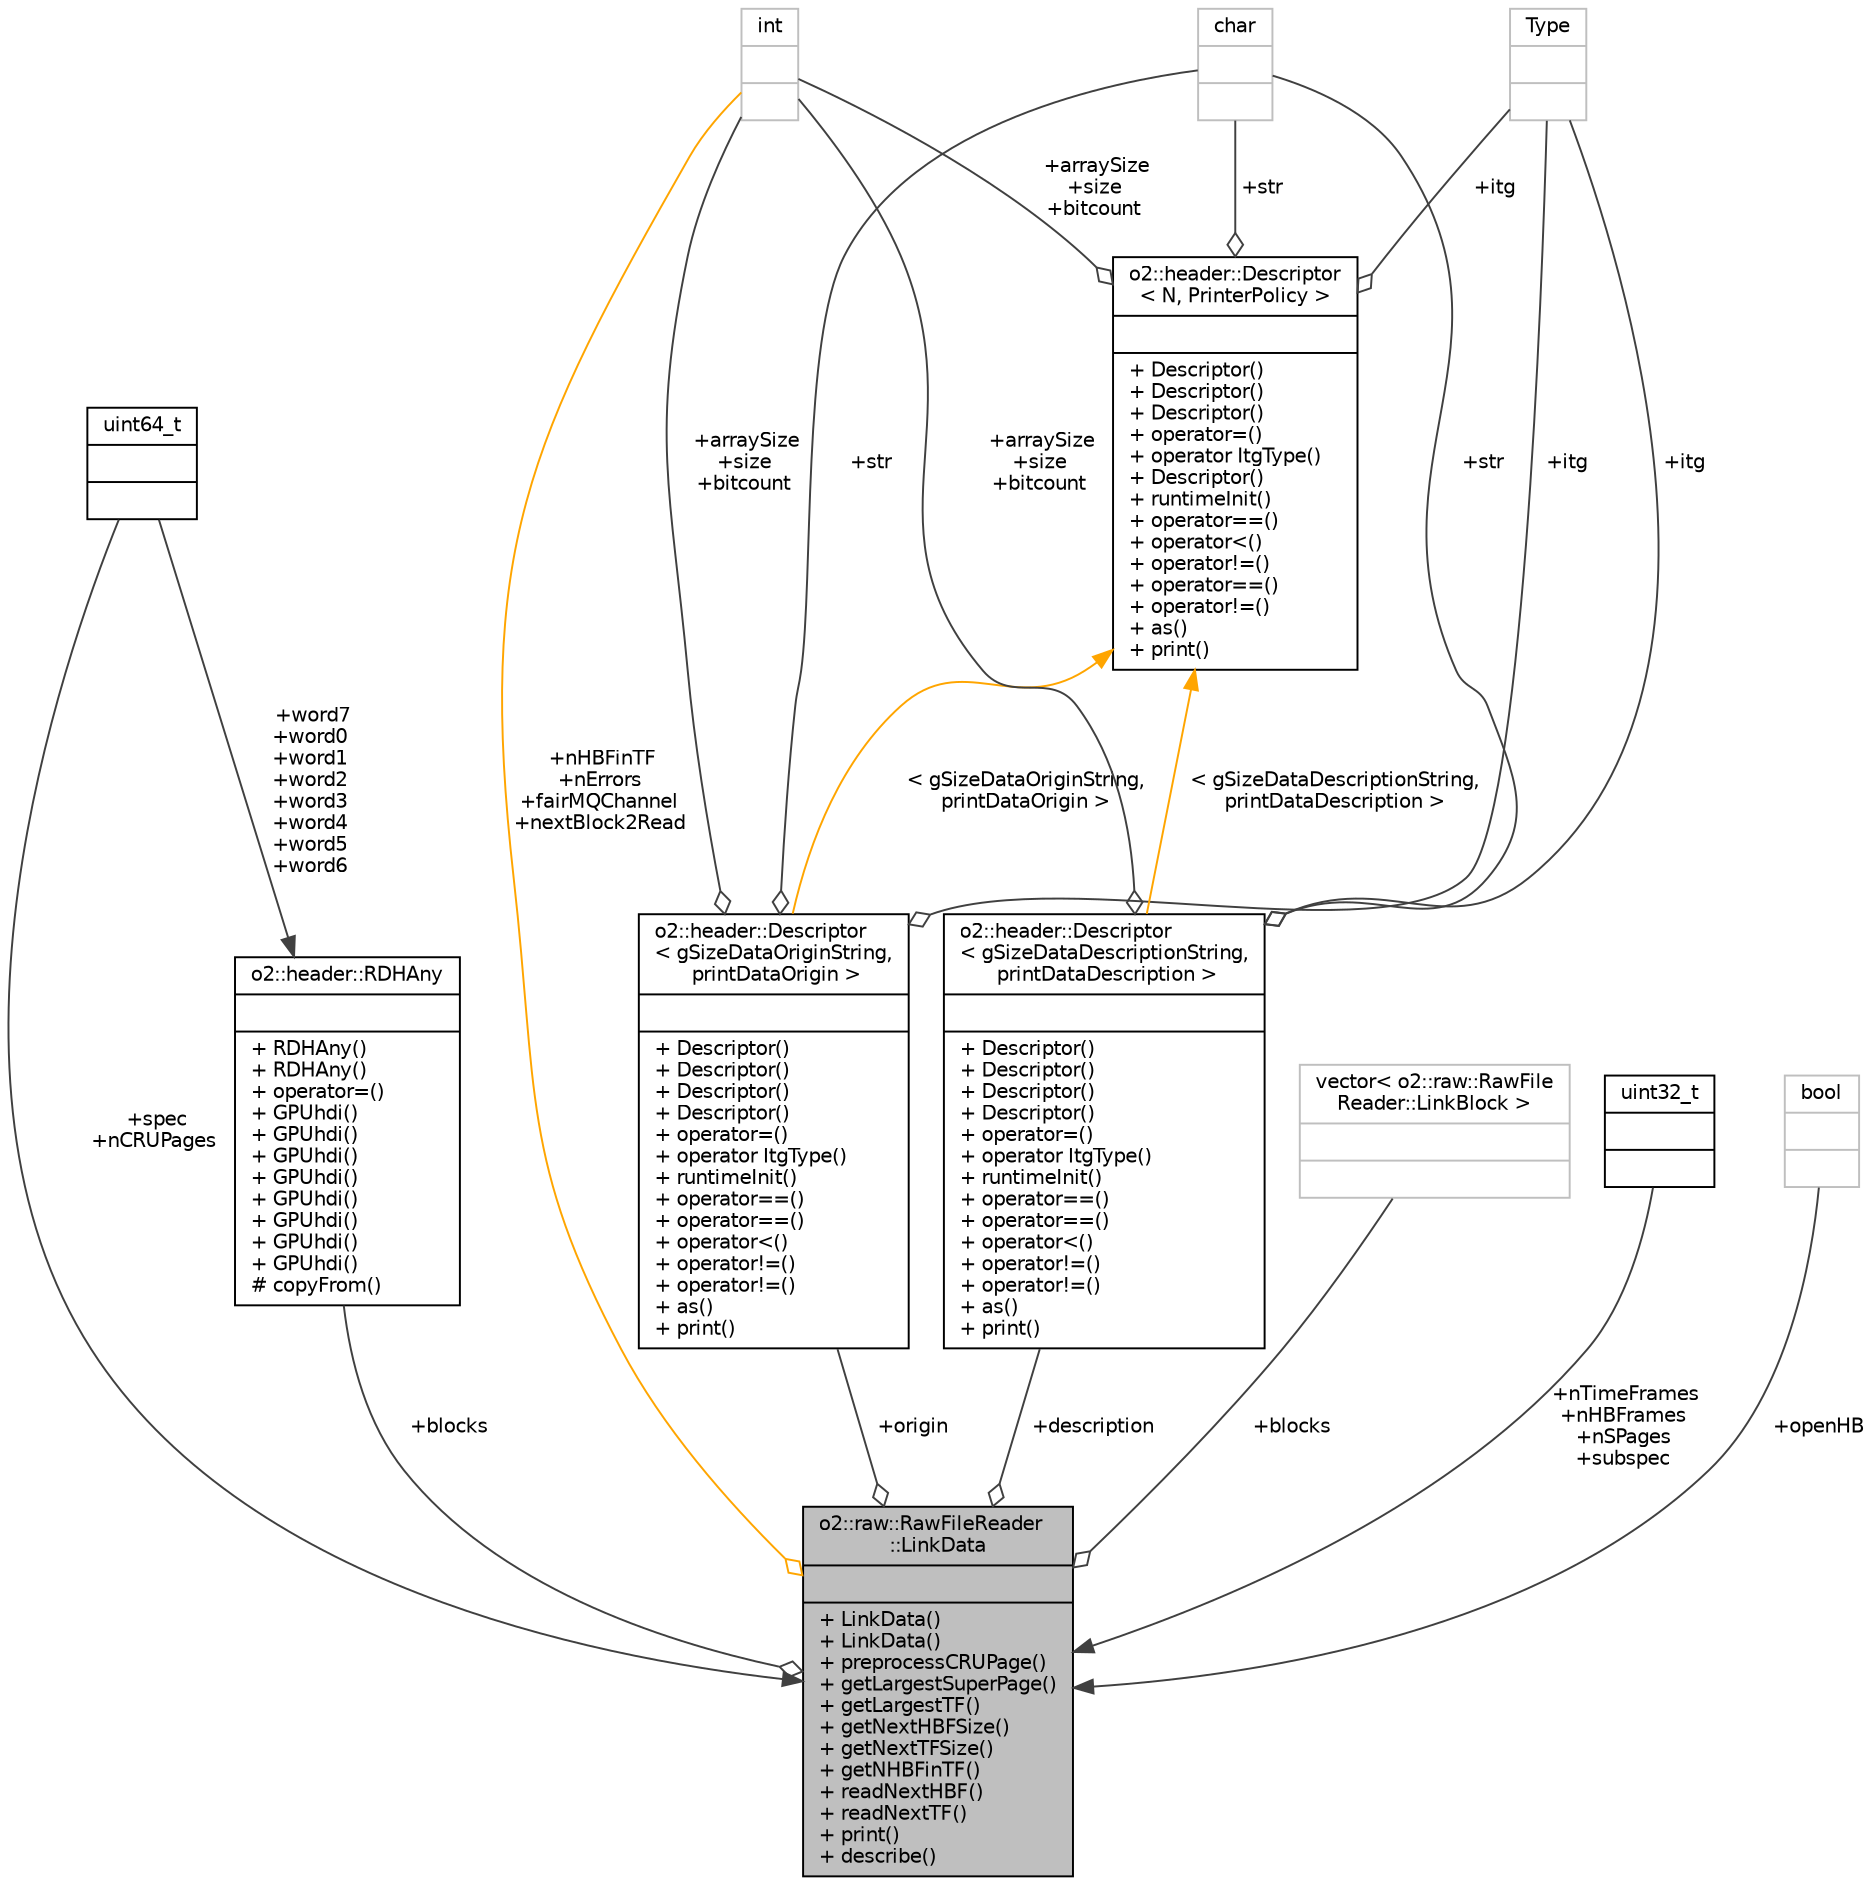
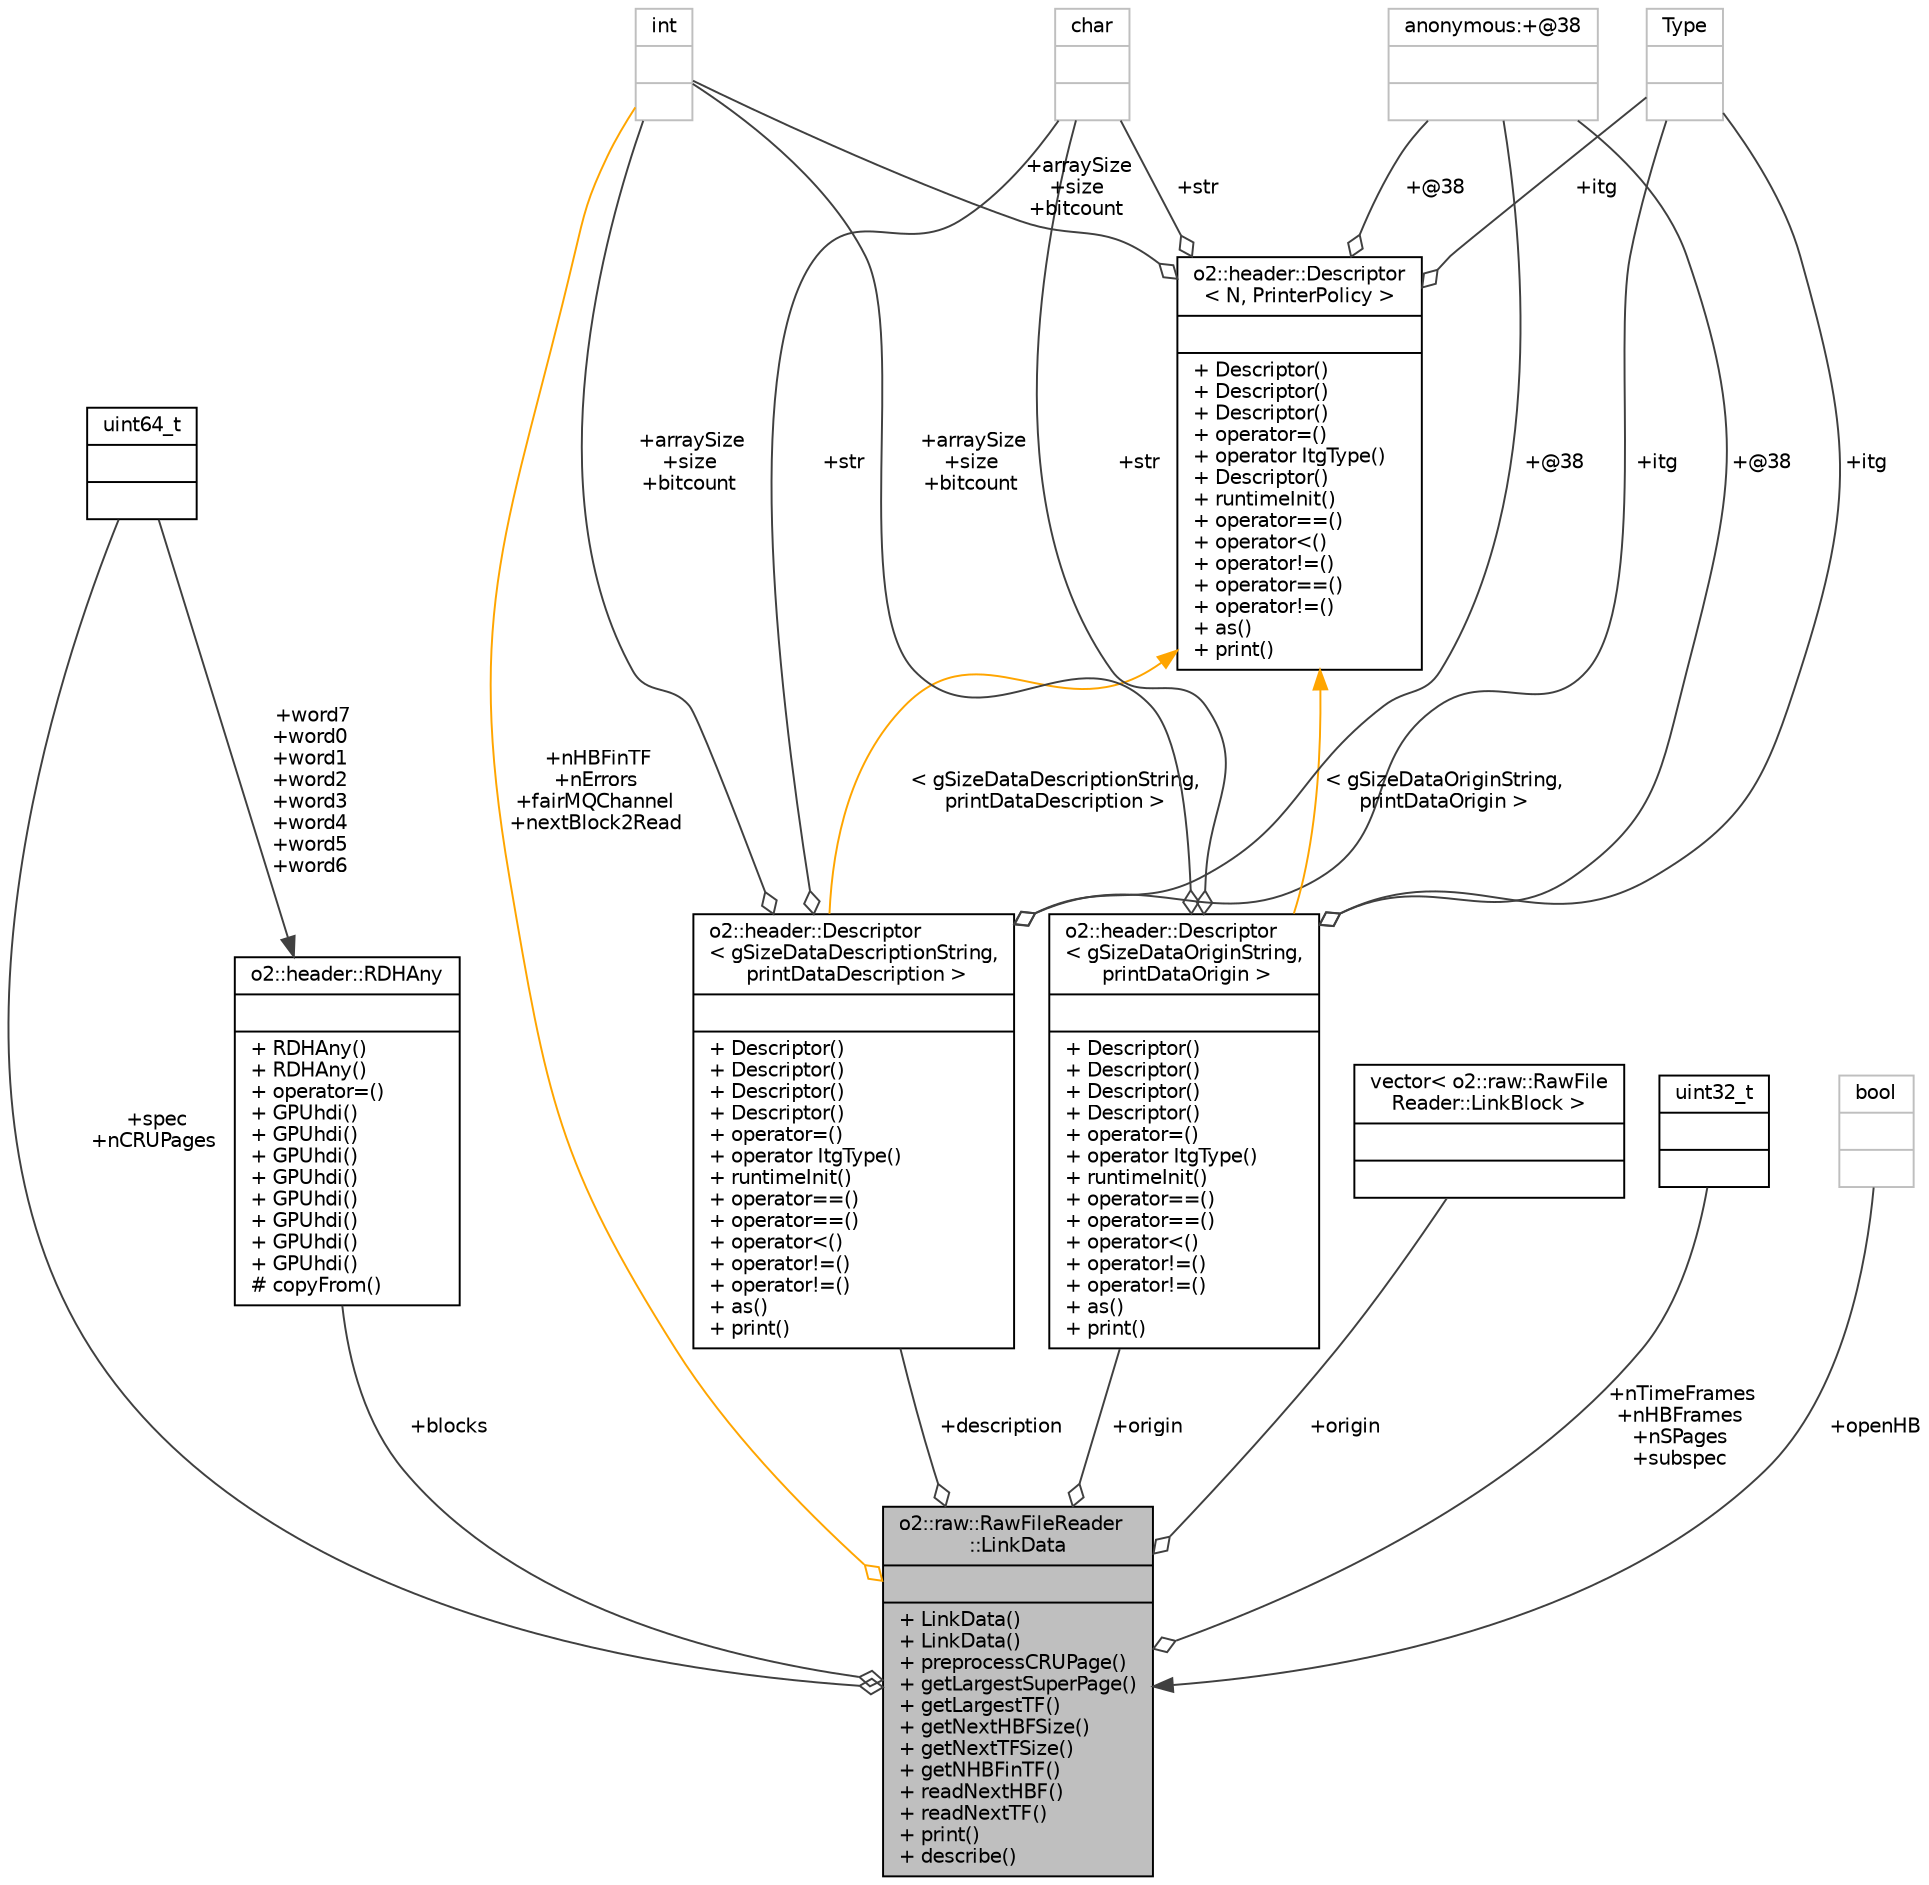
none -> (1493, 65)
(1435, 1131) -> (1489, 1131)
(76, 1318) -> (94, 1353)
(1289, 1428) -> (1343, 1428)
(1434, 1482) -> (1501, 1475)
